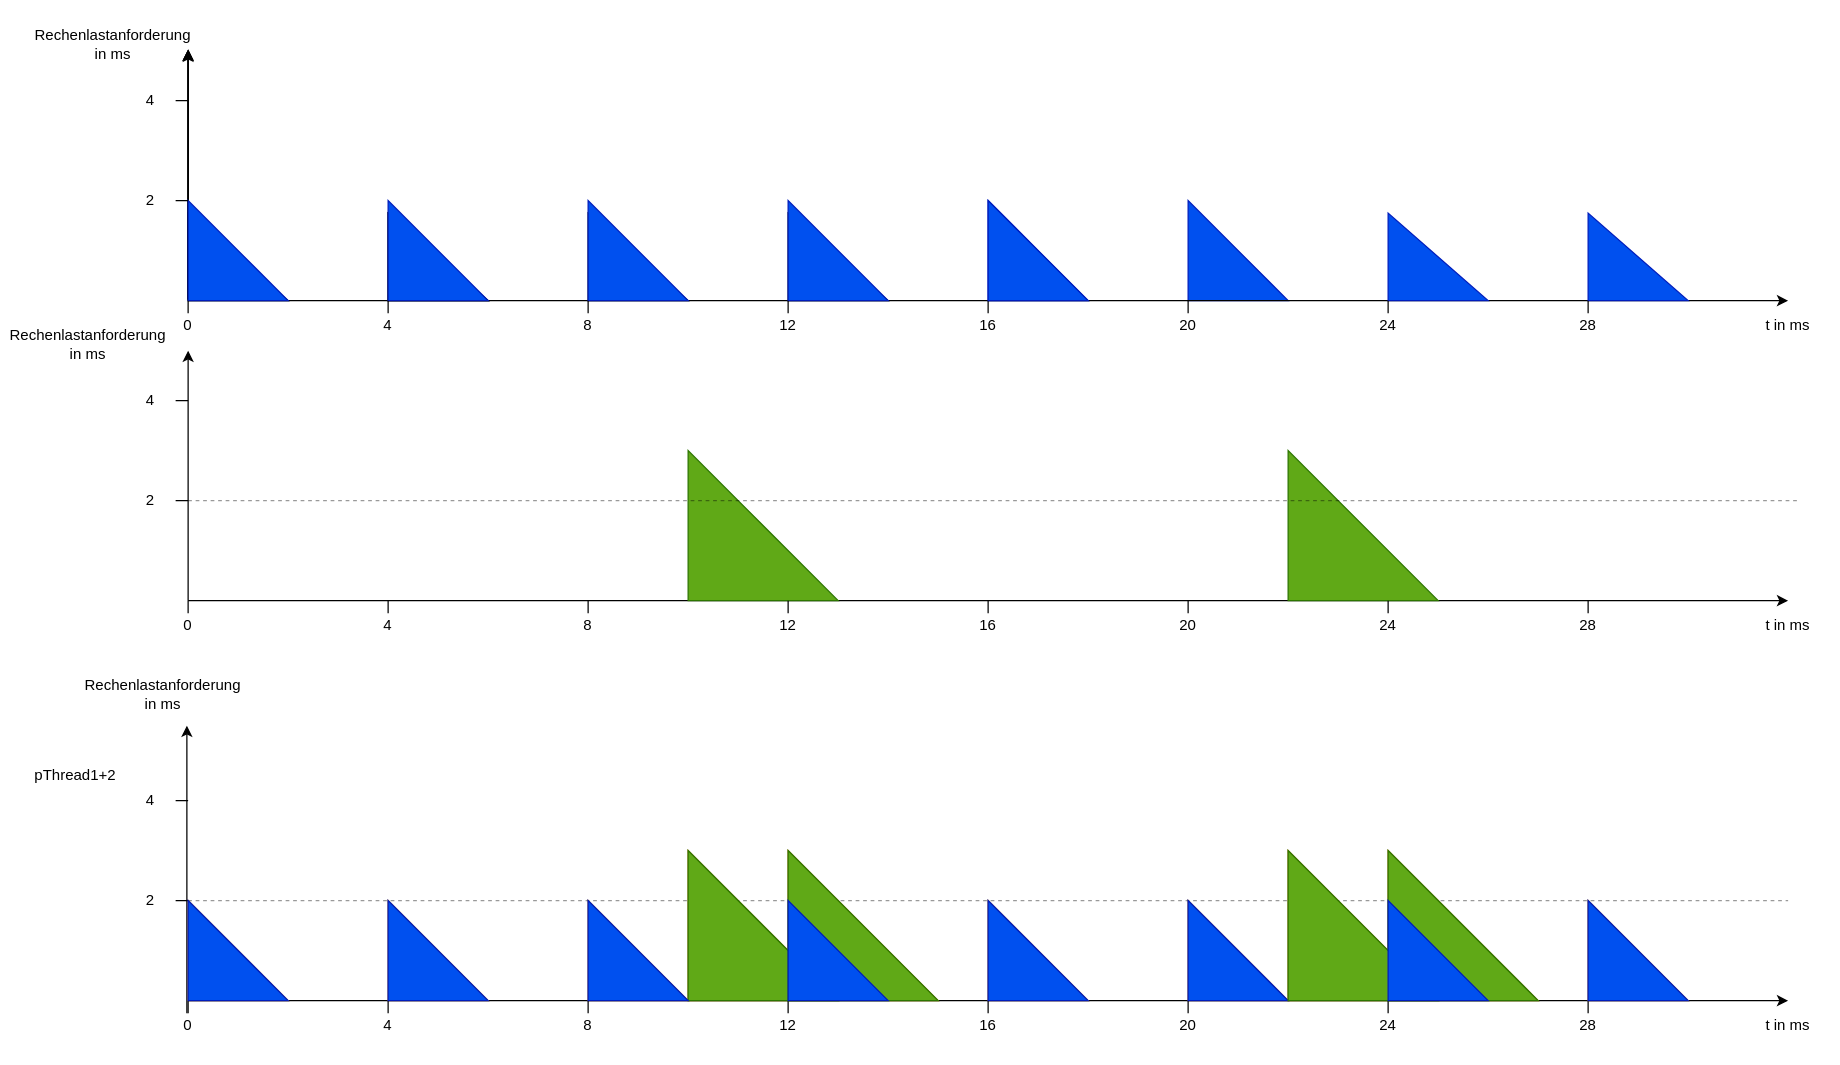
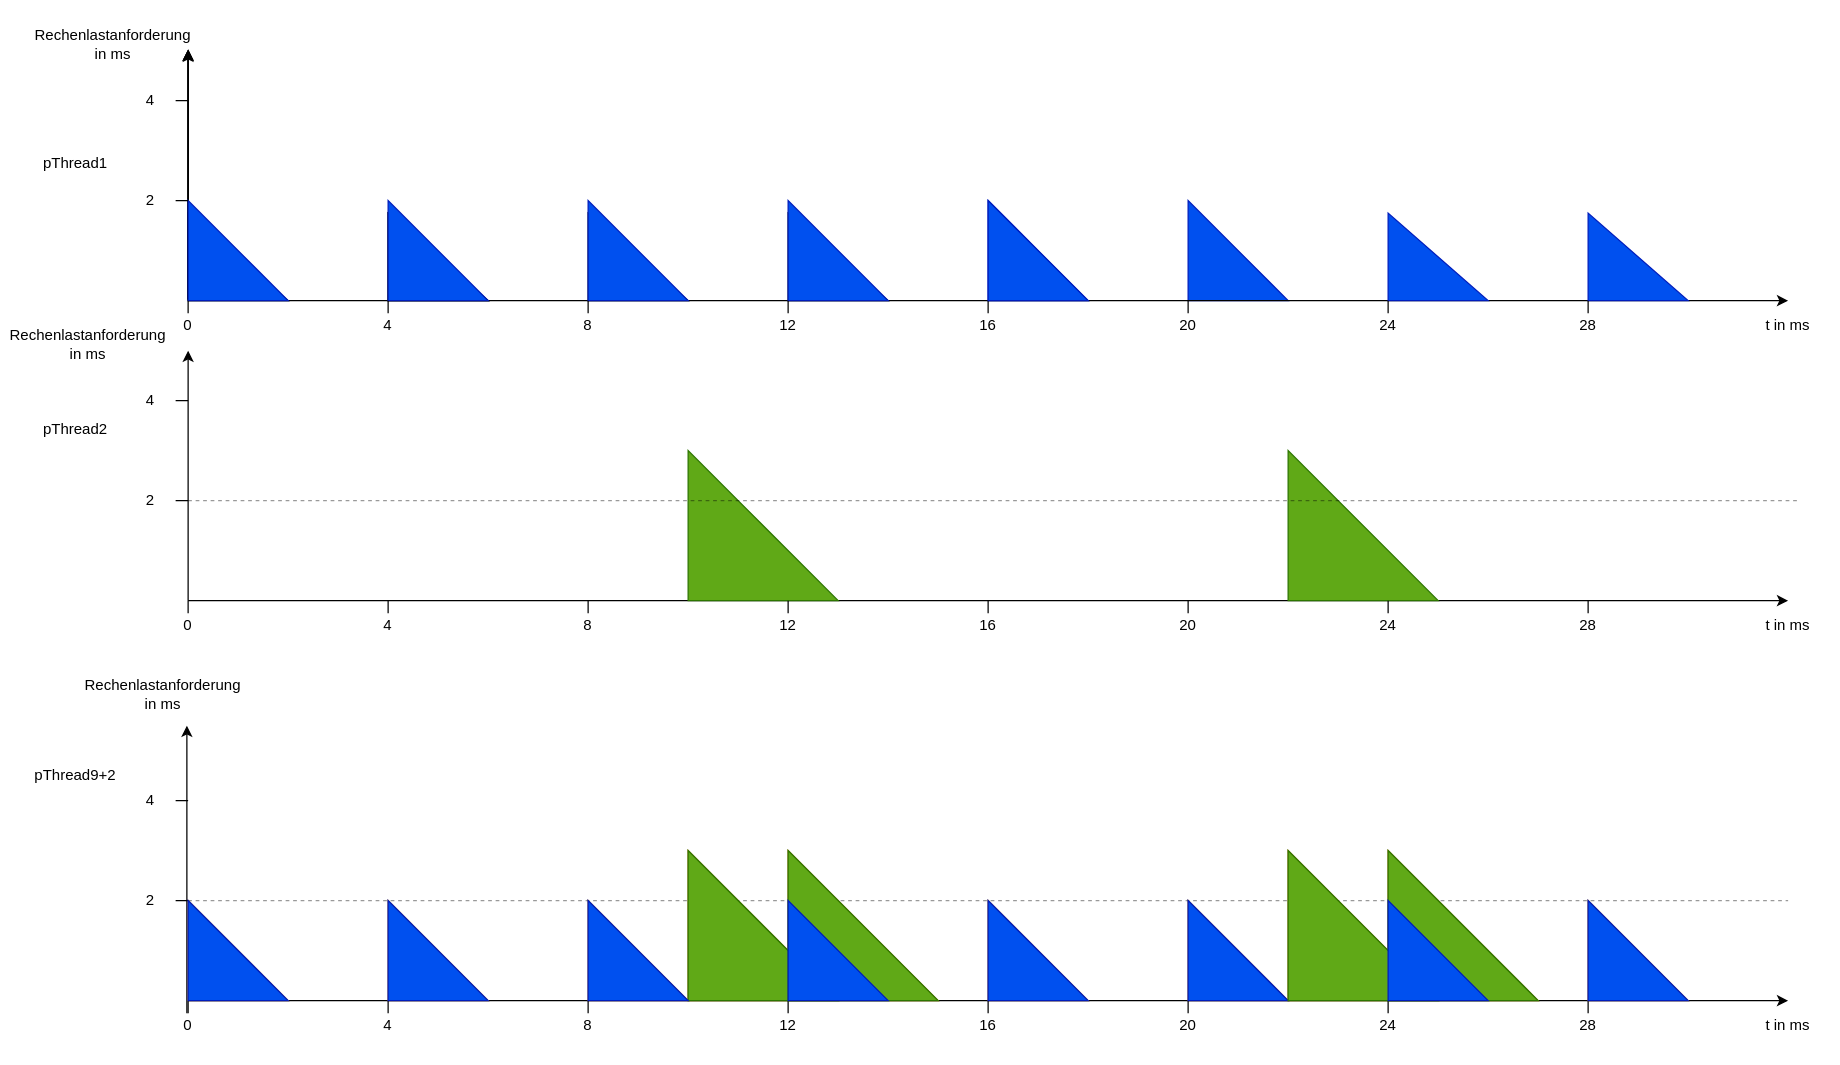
none -> (76, 163)
none -> (76, 438)
(76, 776) -> (76, 776)
